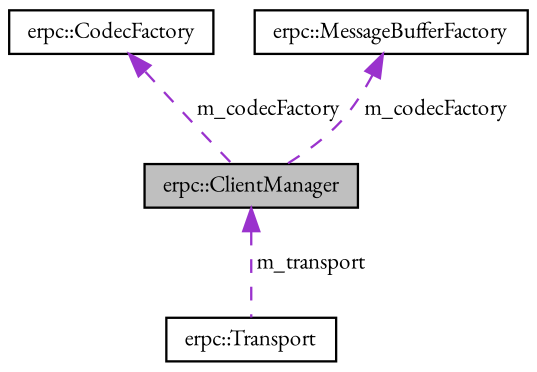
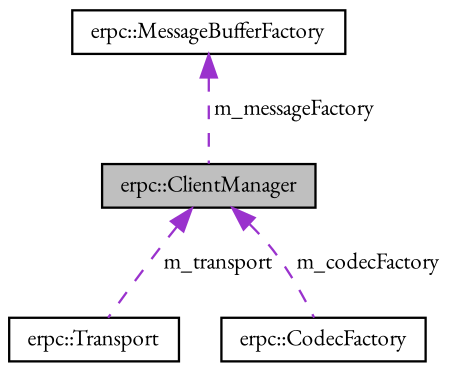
(434, 109) -> (293, 109)
(188, 118) -> (286, 268)
